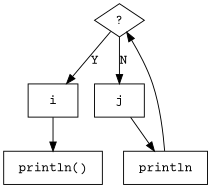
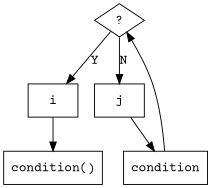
(53, 168) -> (53, 168)
(166, 168) -> (166, 168)
